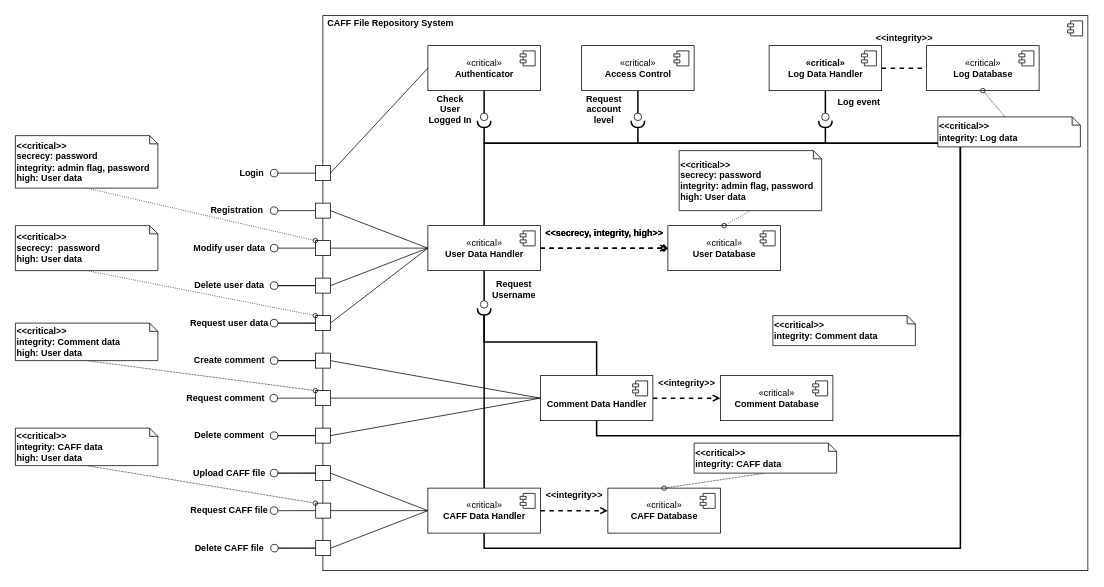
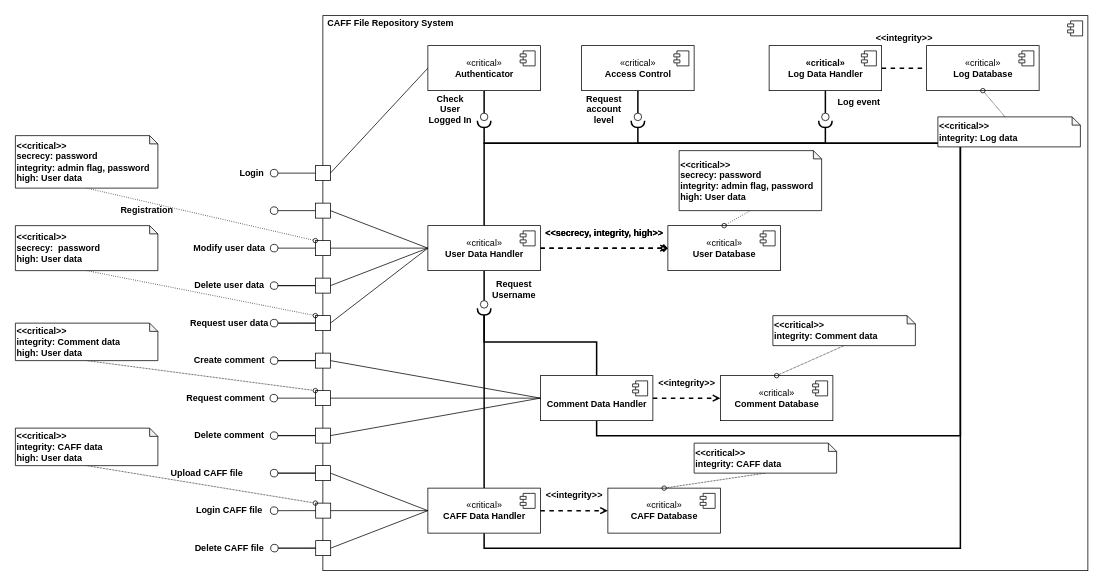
(236, 210) -> (146, 210)
none -> (829, 352)
(229, 473) -> (206, 473)
(230, 510) -> (230, 510)
